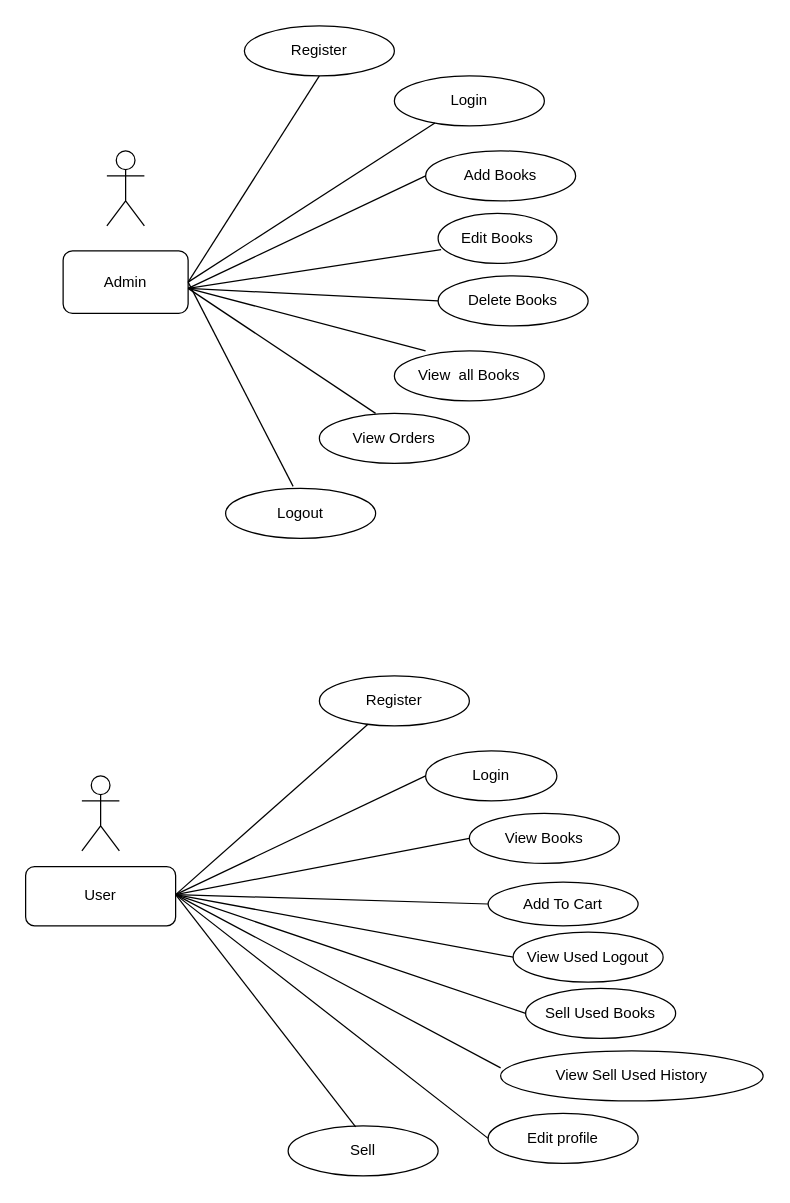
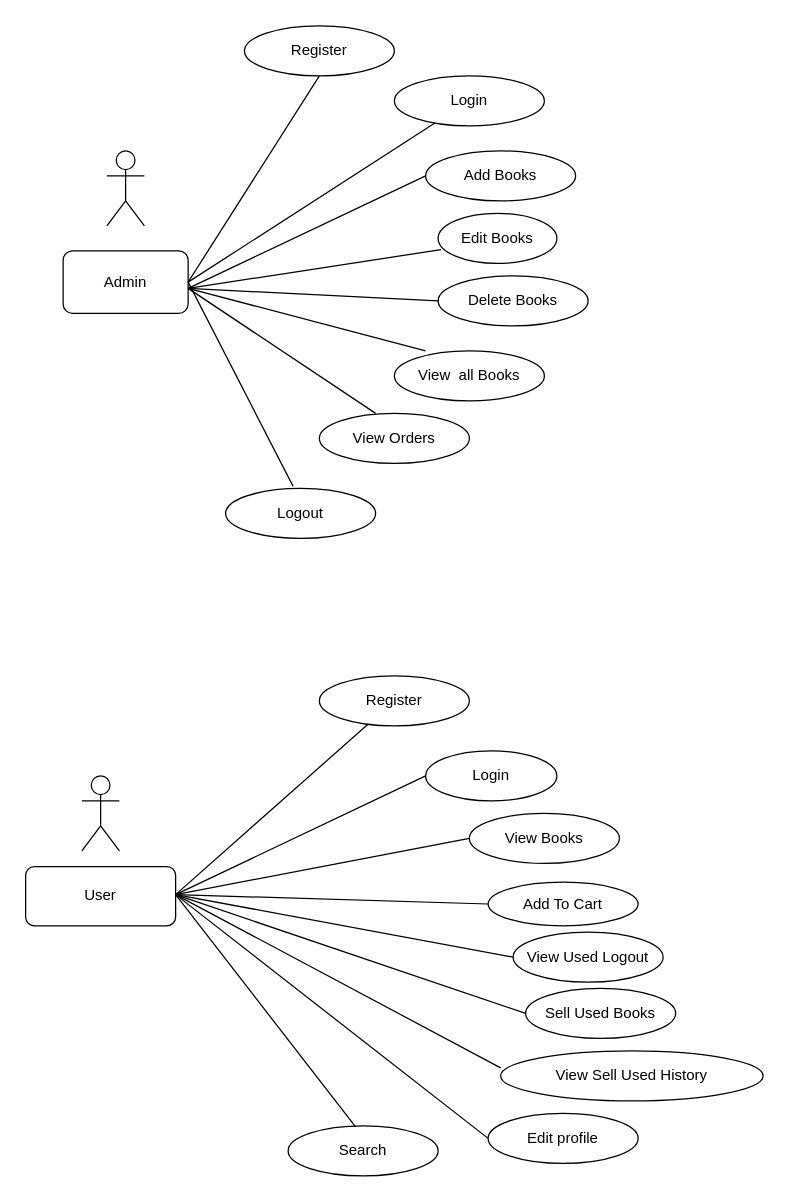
(363, 1151) -> (363, 1151)
